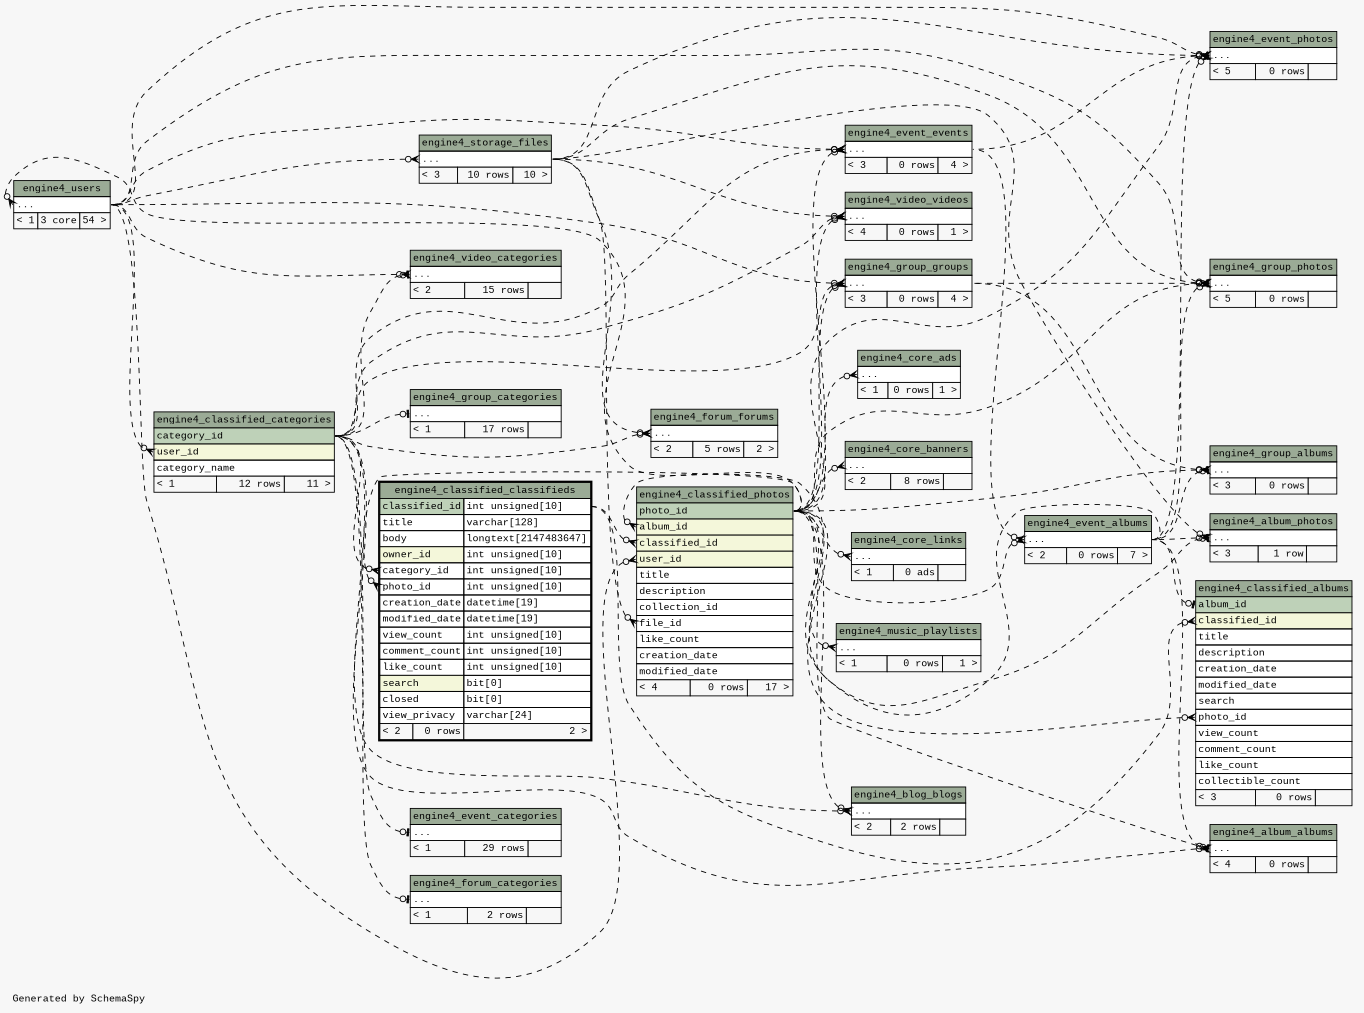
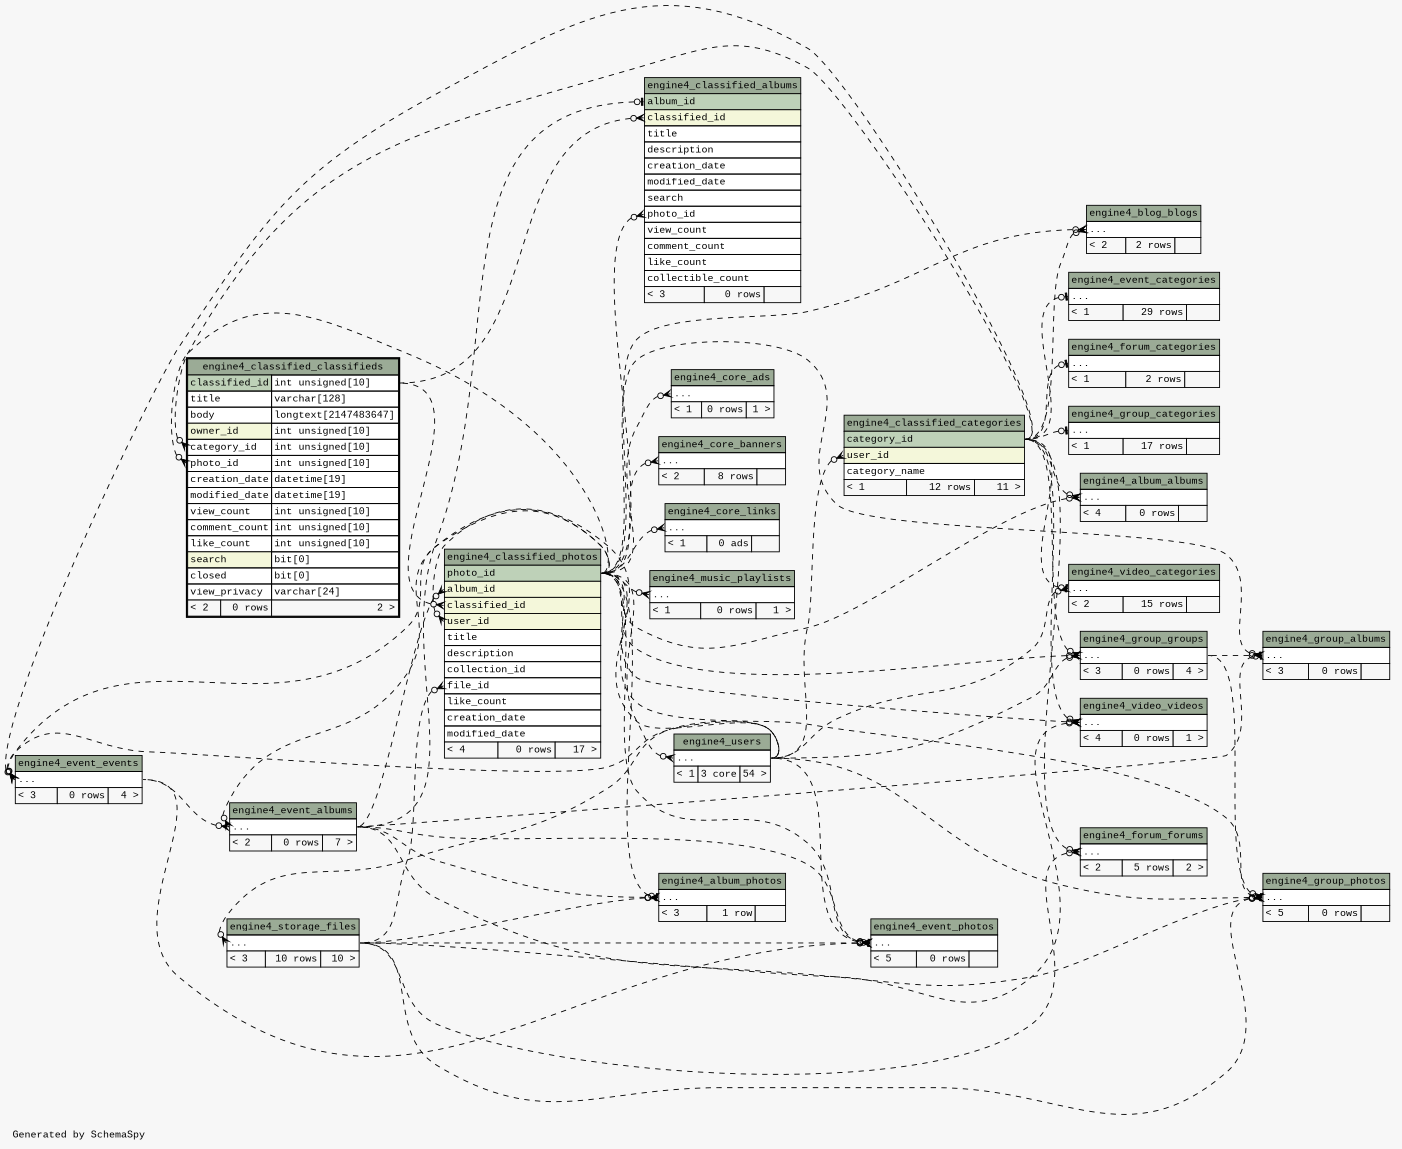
(1181, 690) -> none
